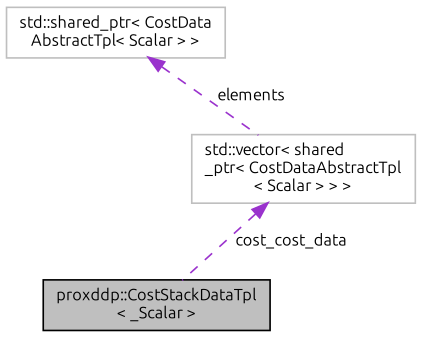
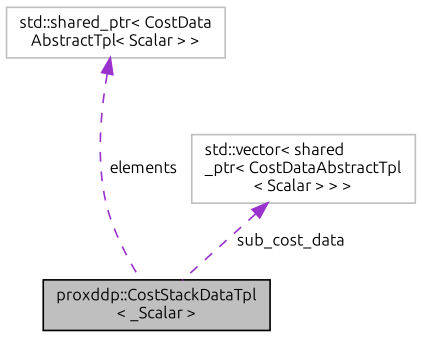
(210, 101) -> (102, 181)
(290, 242) -> (290, 242)
